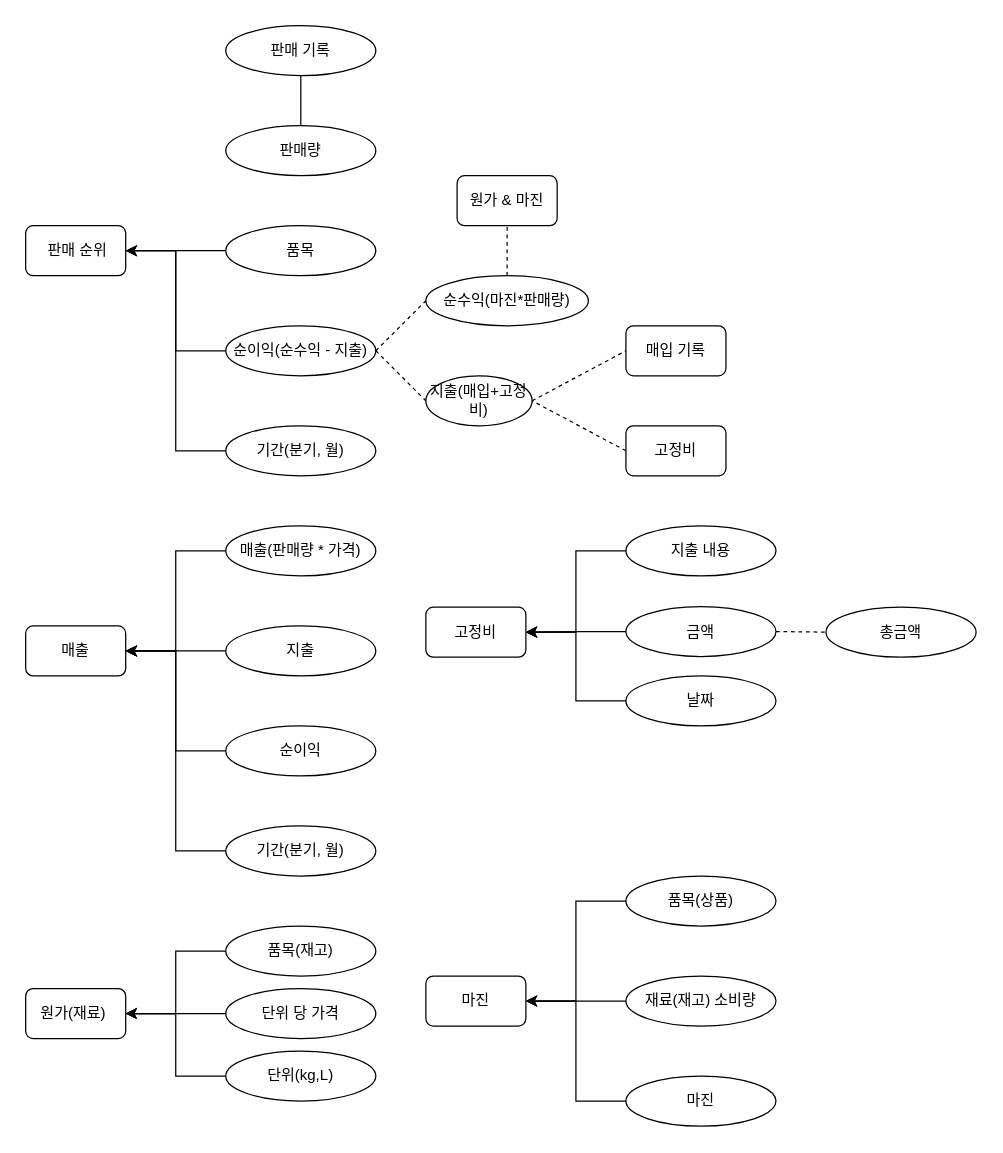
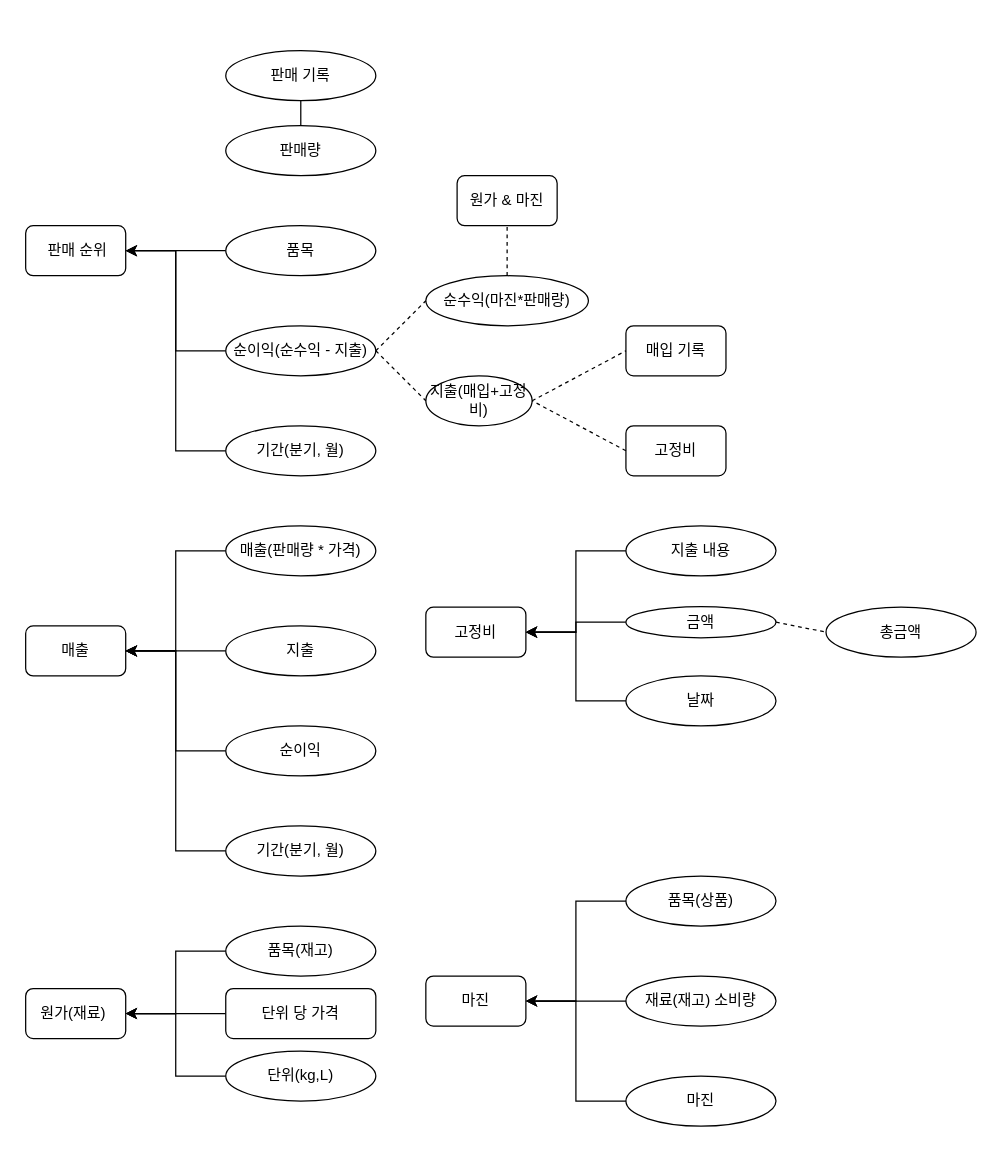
(301, 51) -> (301, 76)
(701, 631) -> (701, 622)
(301, 1013) -> (301, 1013)
